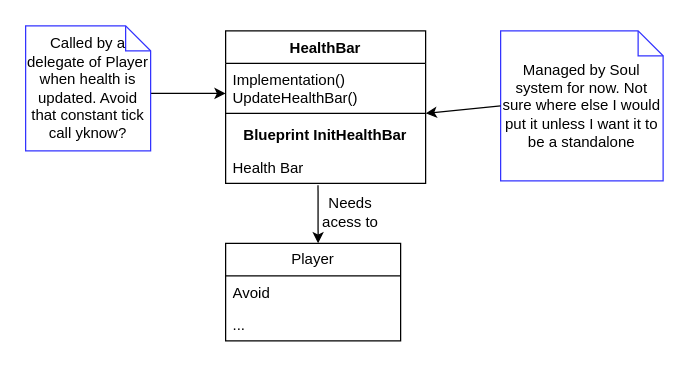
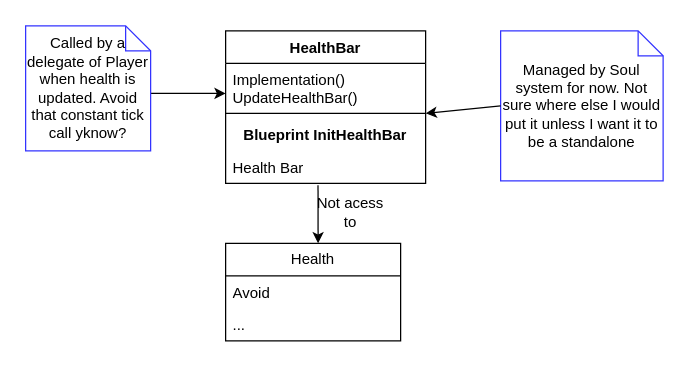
(351, 212) -> (351, 212)
(313, 259) -> (313, 259)
